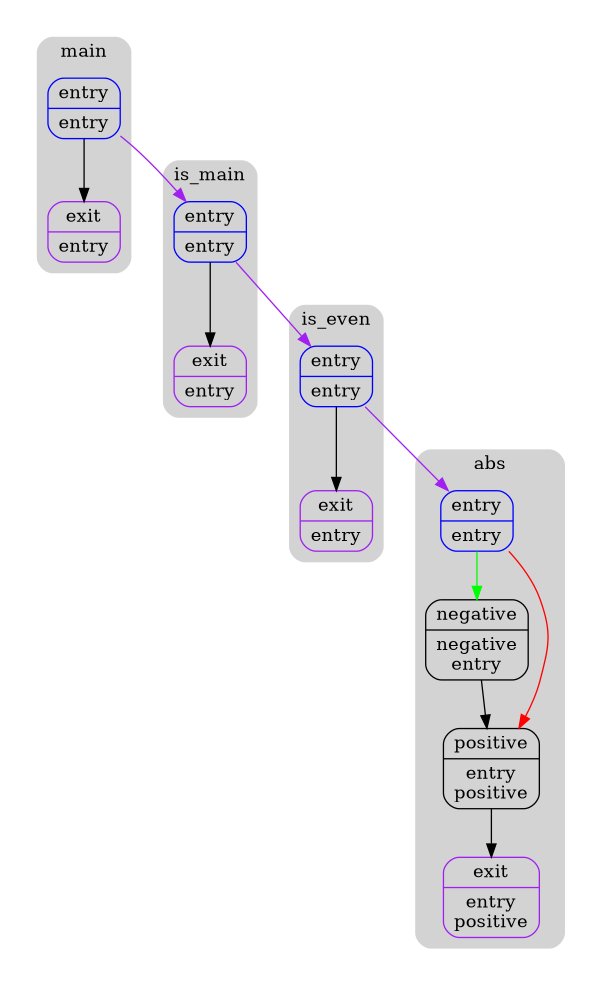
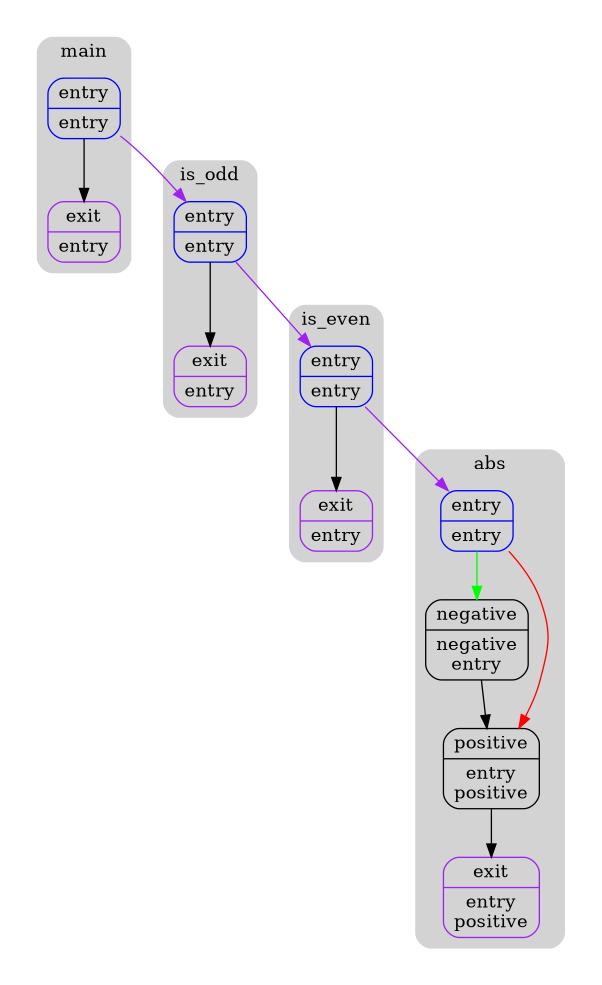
(210, 175) -> (210, 175)
